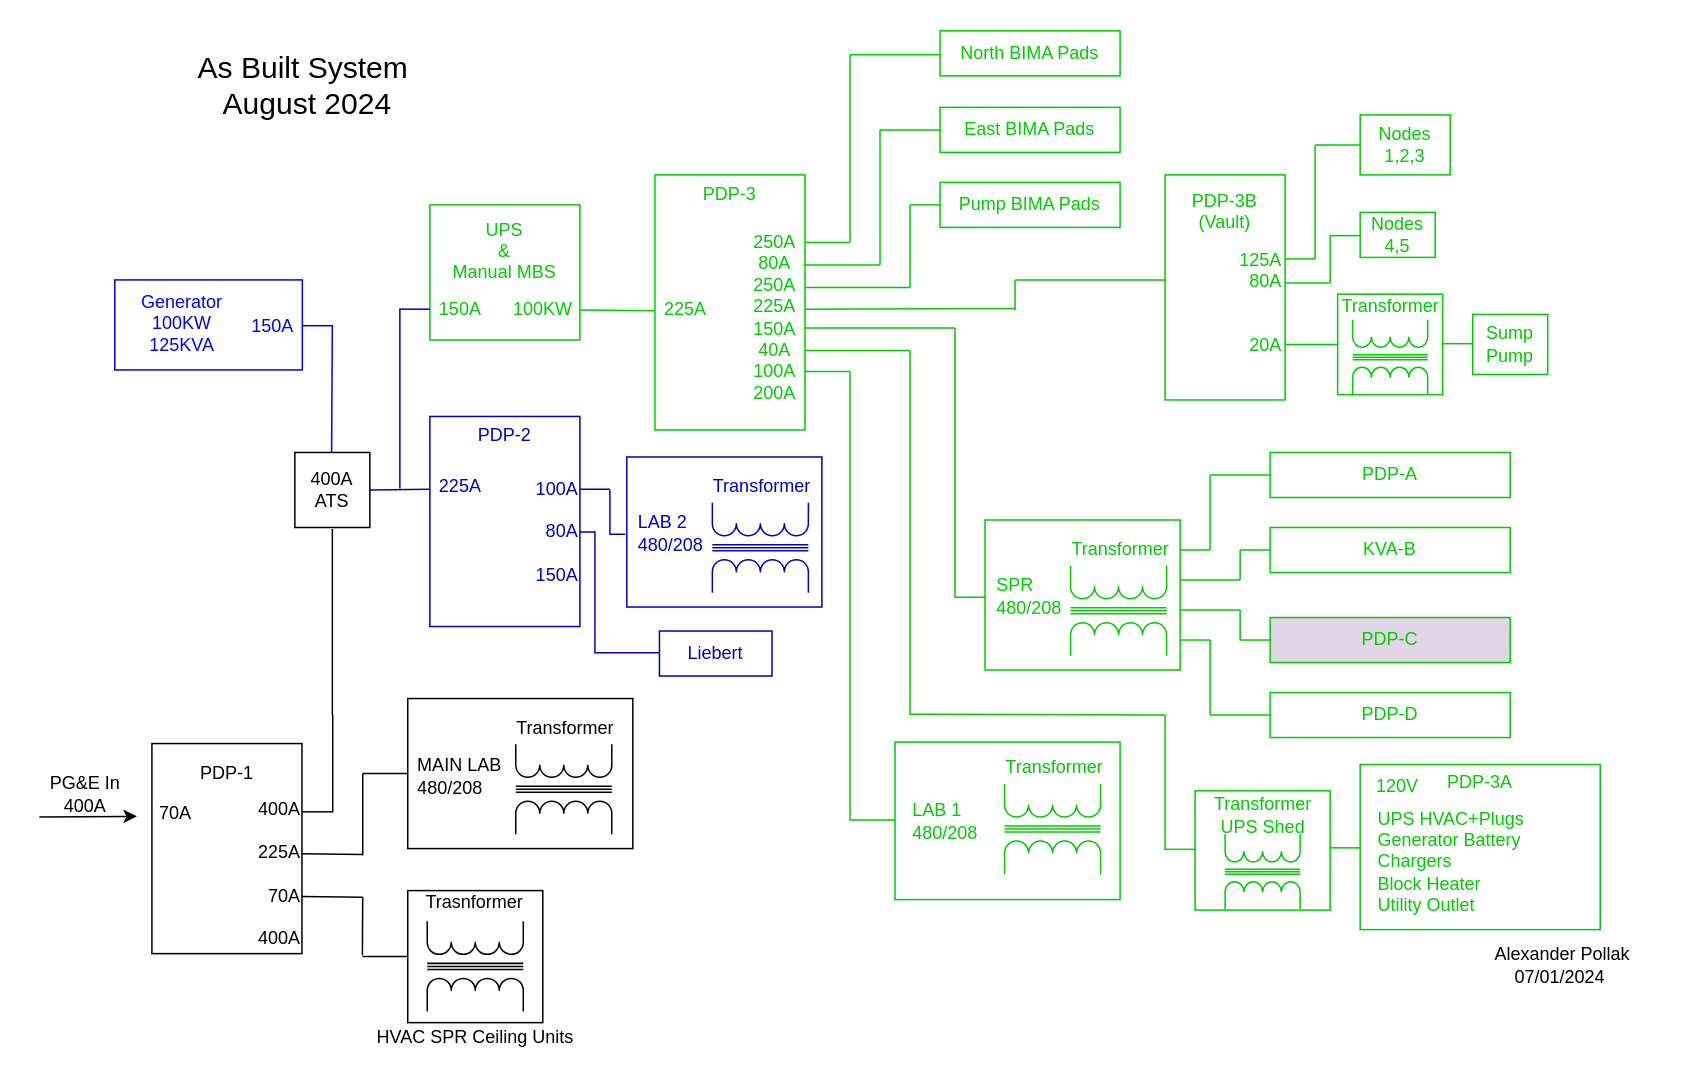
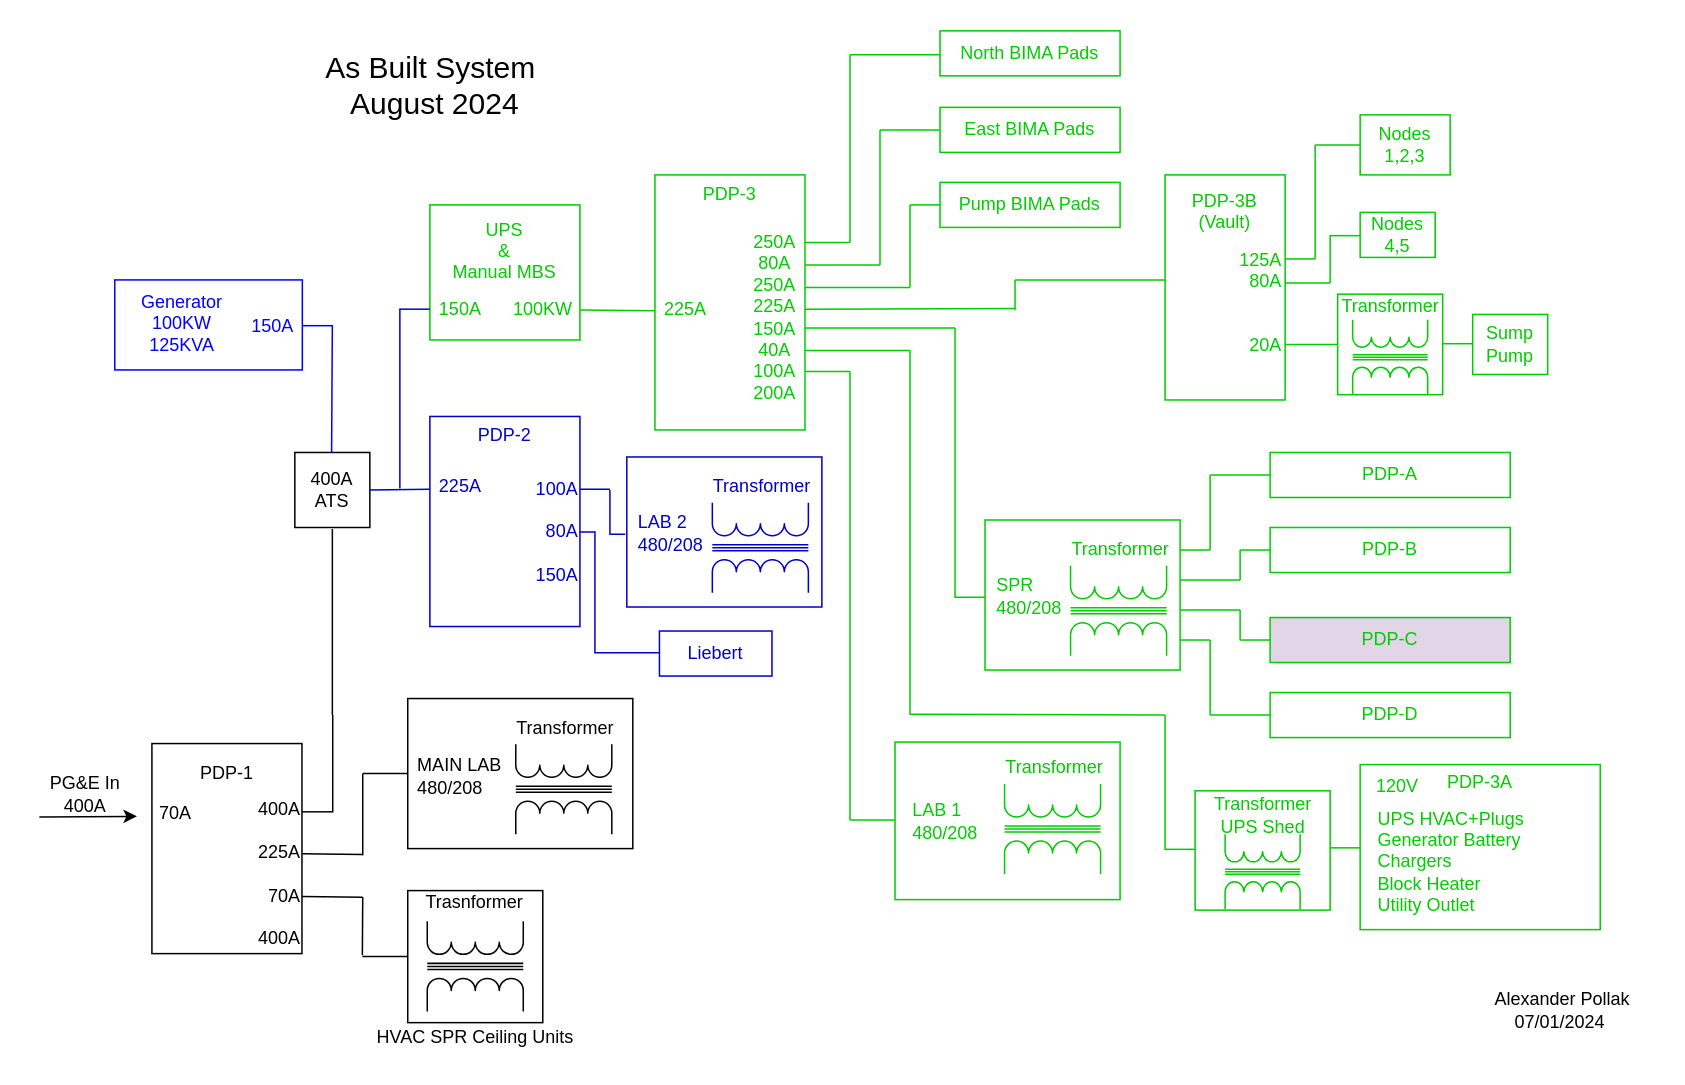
(307, 84) -> (435, 84)
(1390, 550) -> (1390, 550)
(1562, 965) -> (1562, 1010)
